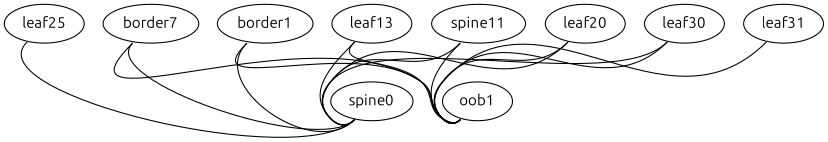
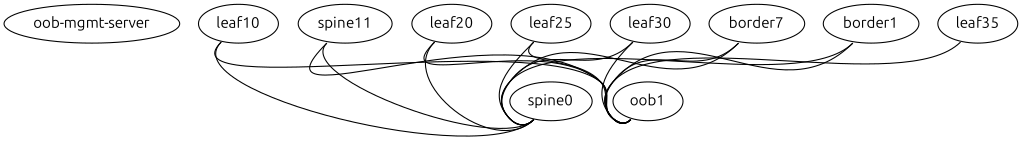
none -> (92, 24)
(372, 24) -> (238, 24)
(784, 24) -> (978, 24)
none -> (588, 73)
